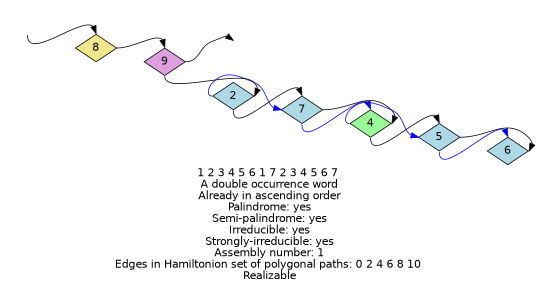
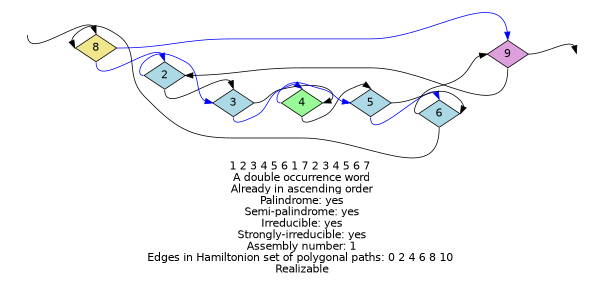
(140, 43) -> (319, 39)
none -> (127, 63)
none -> (453, 82)
(302, 110) -> (233, 103)
none -> (234, 138)
